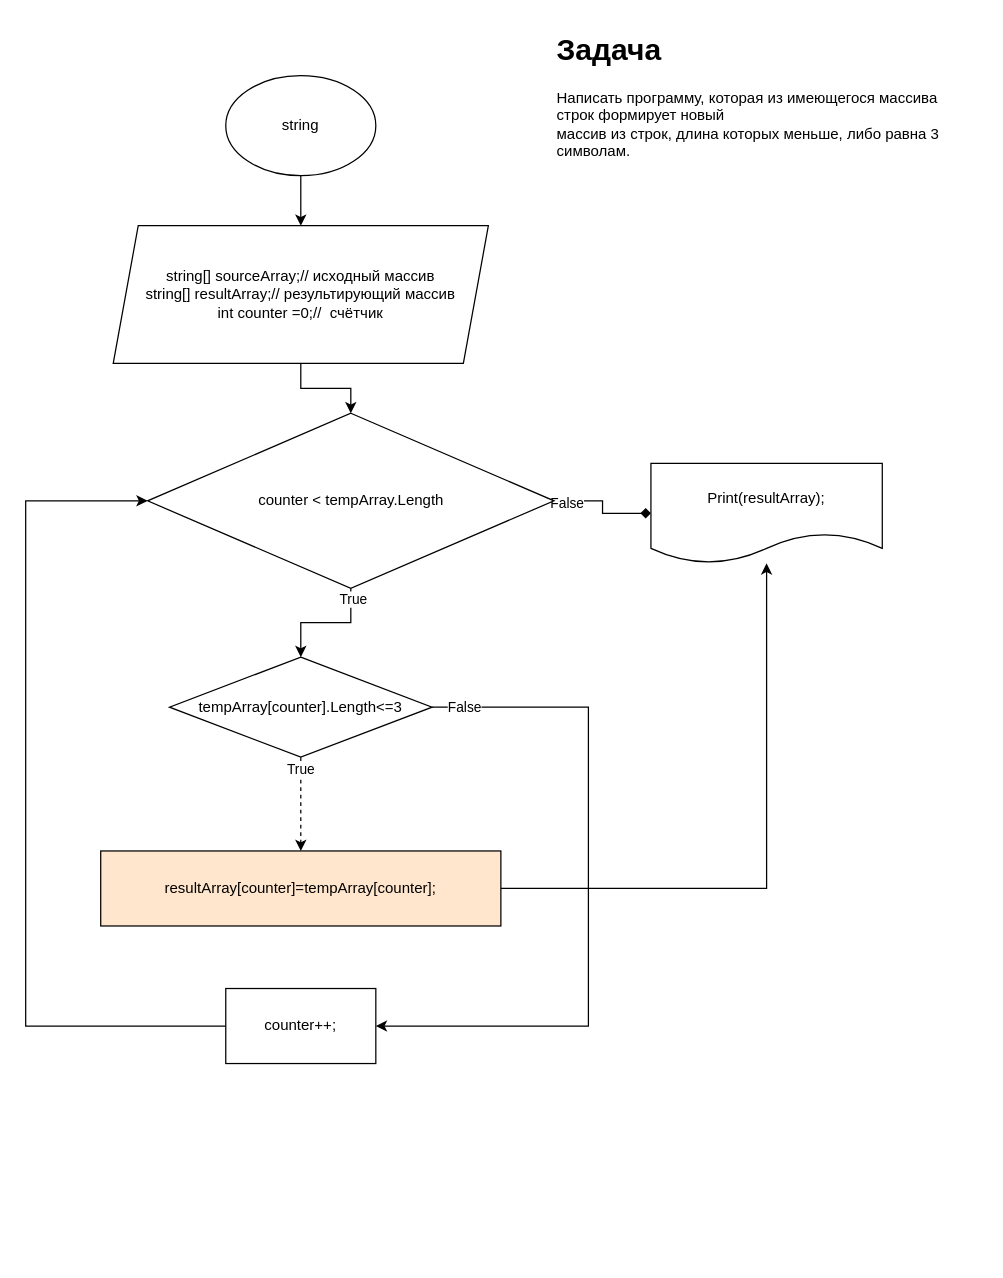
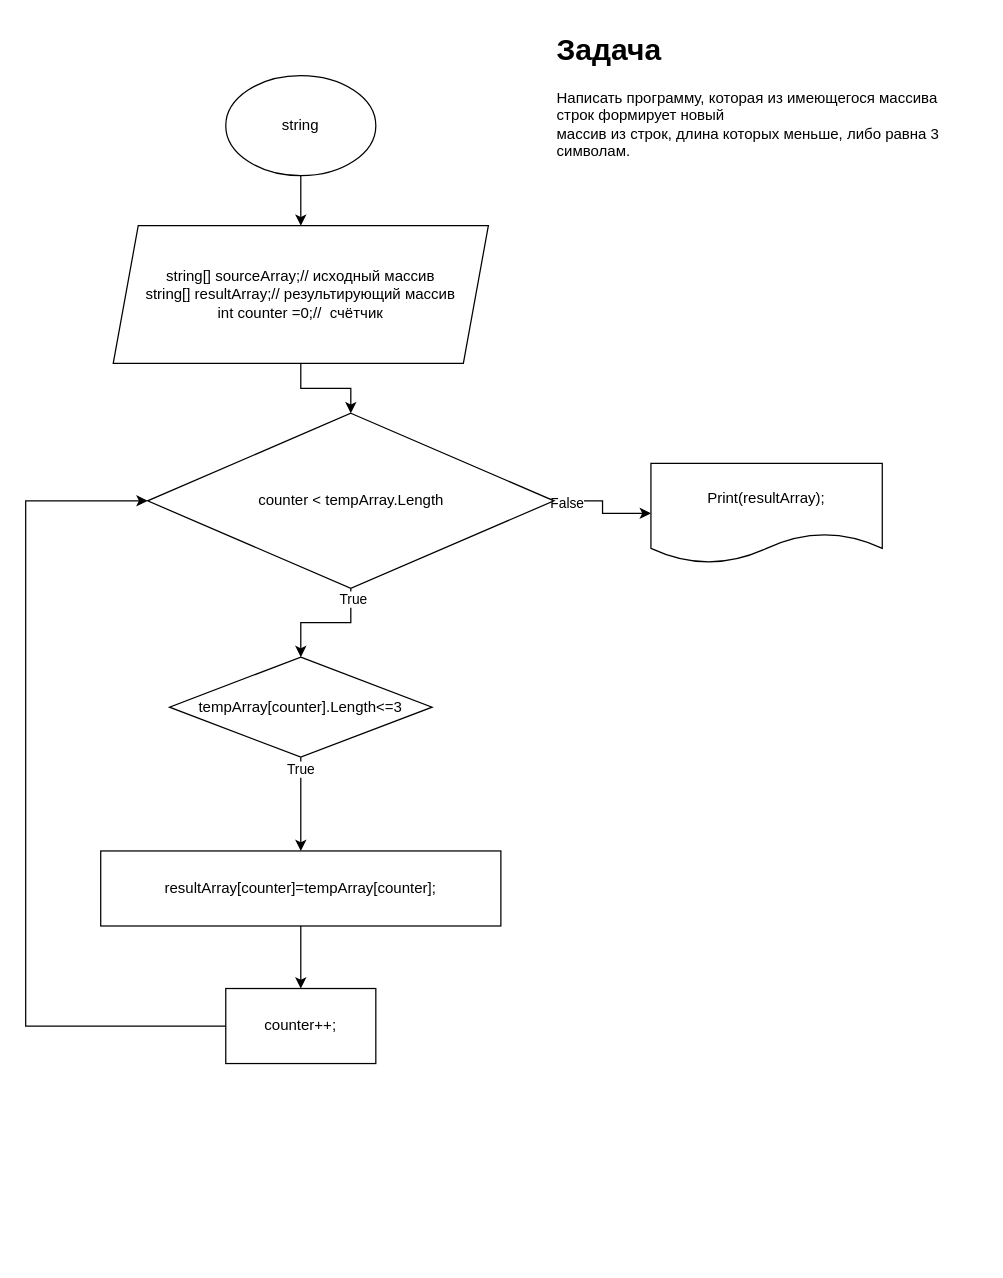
(640, 513) -> (641, 513)
(301, 808) -> (301, 808)
(766, 862) -> (301, 953)
(301, 888) -> (301, 888)
(588, 891) -> none
